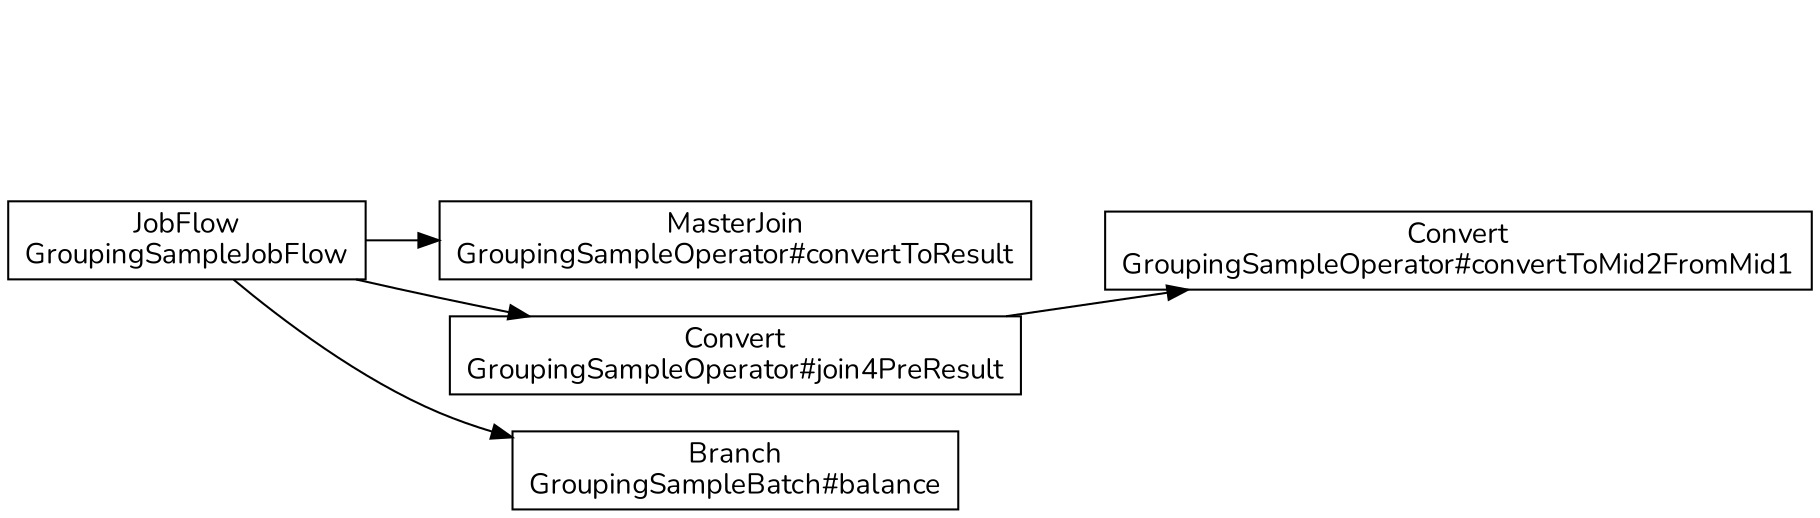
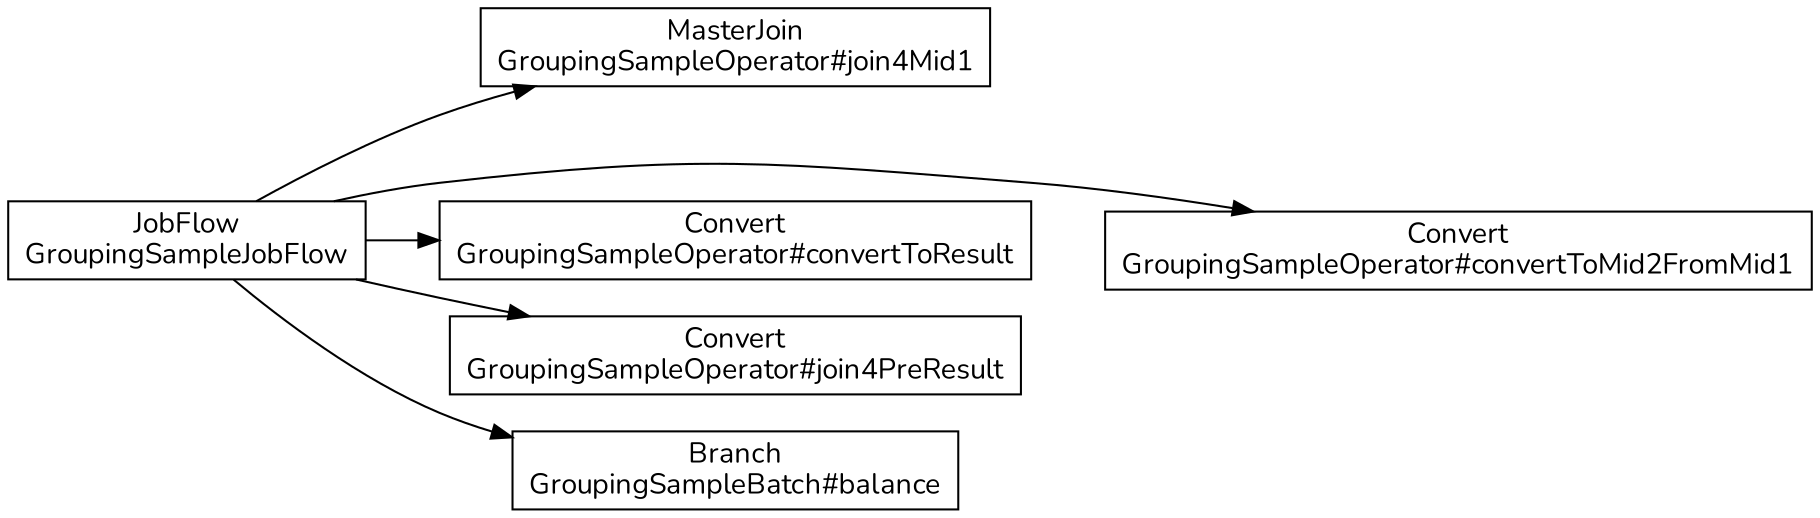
none -> (735, 47)
(735, 240) -> (735, 240)
(1087, 304) -> (783, 165)
